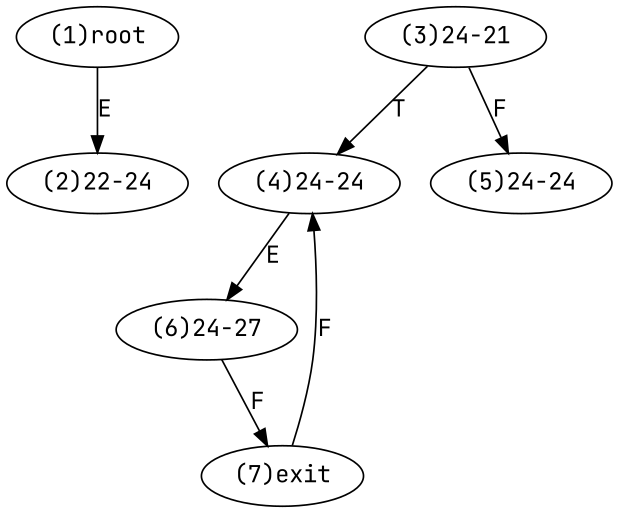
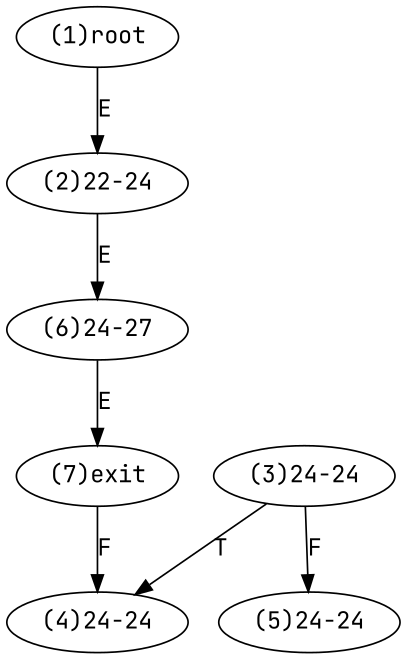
(456, 37) -> (304, 476)
(263, 250) -> (97, 248)
(258, 403) -> (105, 403)
